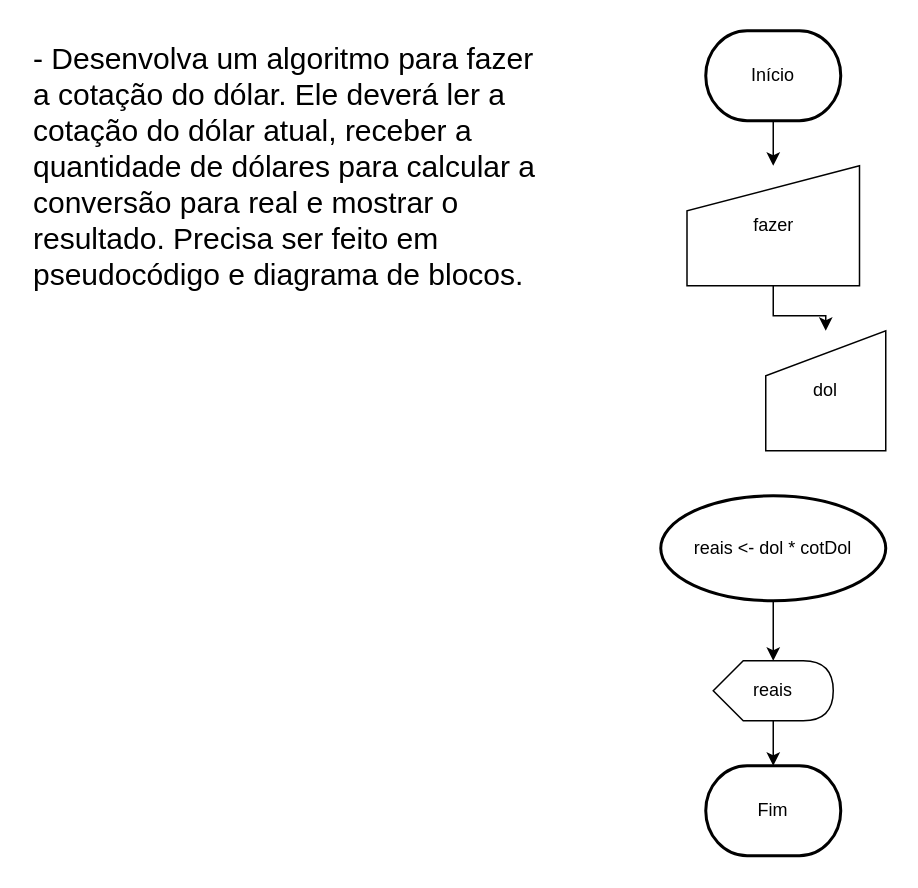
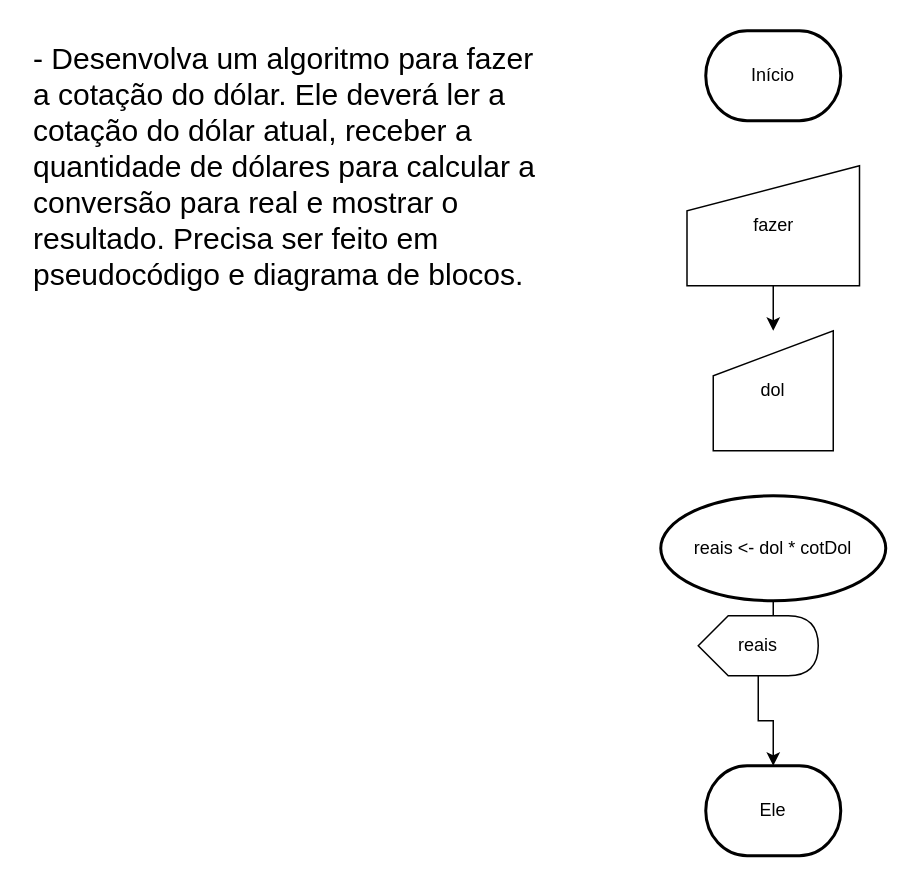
(773, 149) -> none
(826, 391) -> (773, 391)
(773, 691) -> (758, 646)
(773, 811) -> (773, 811)
